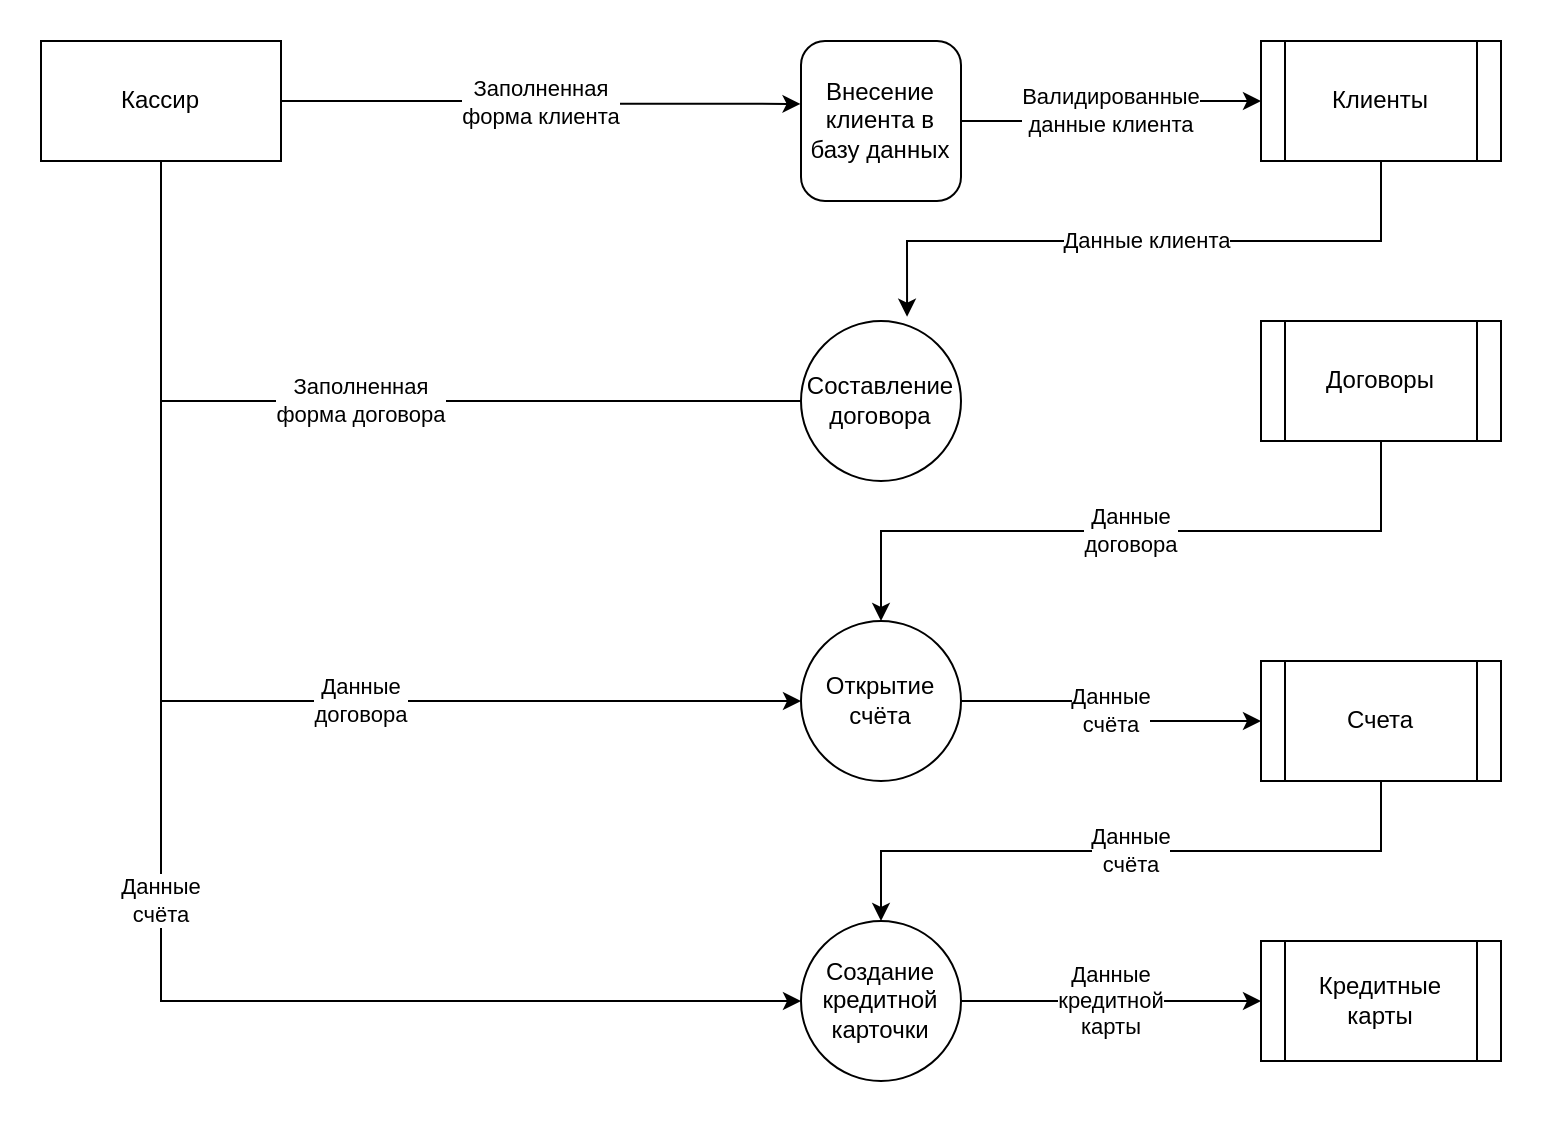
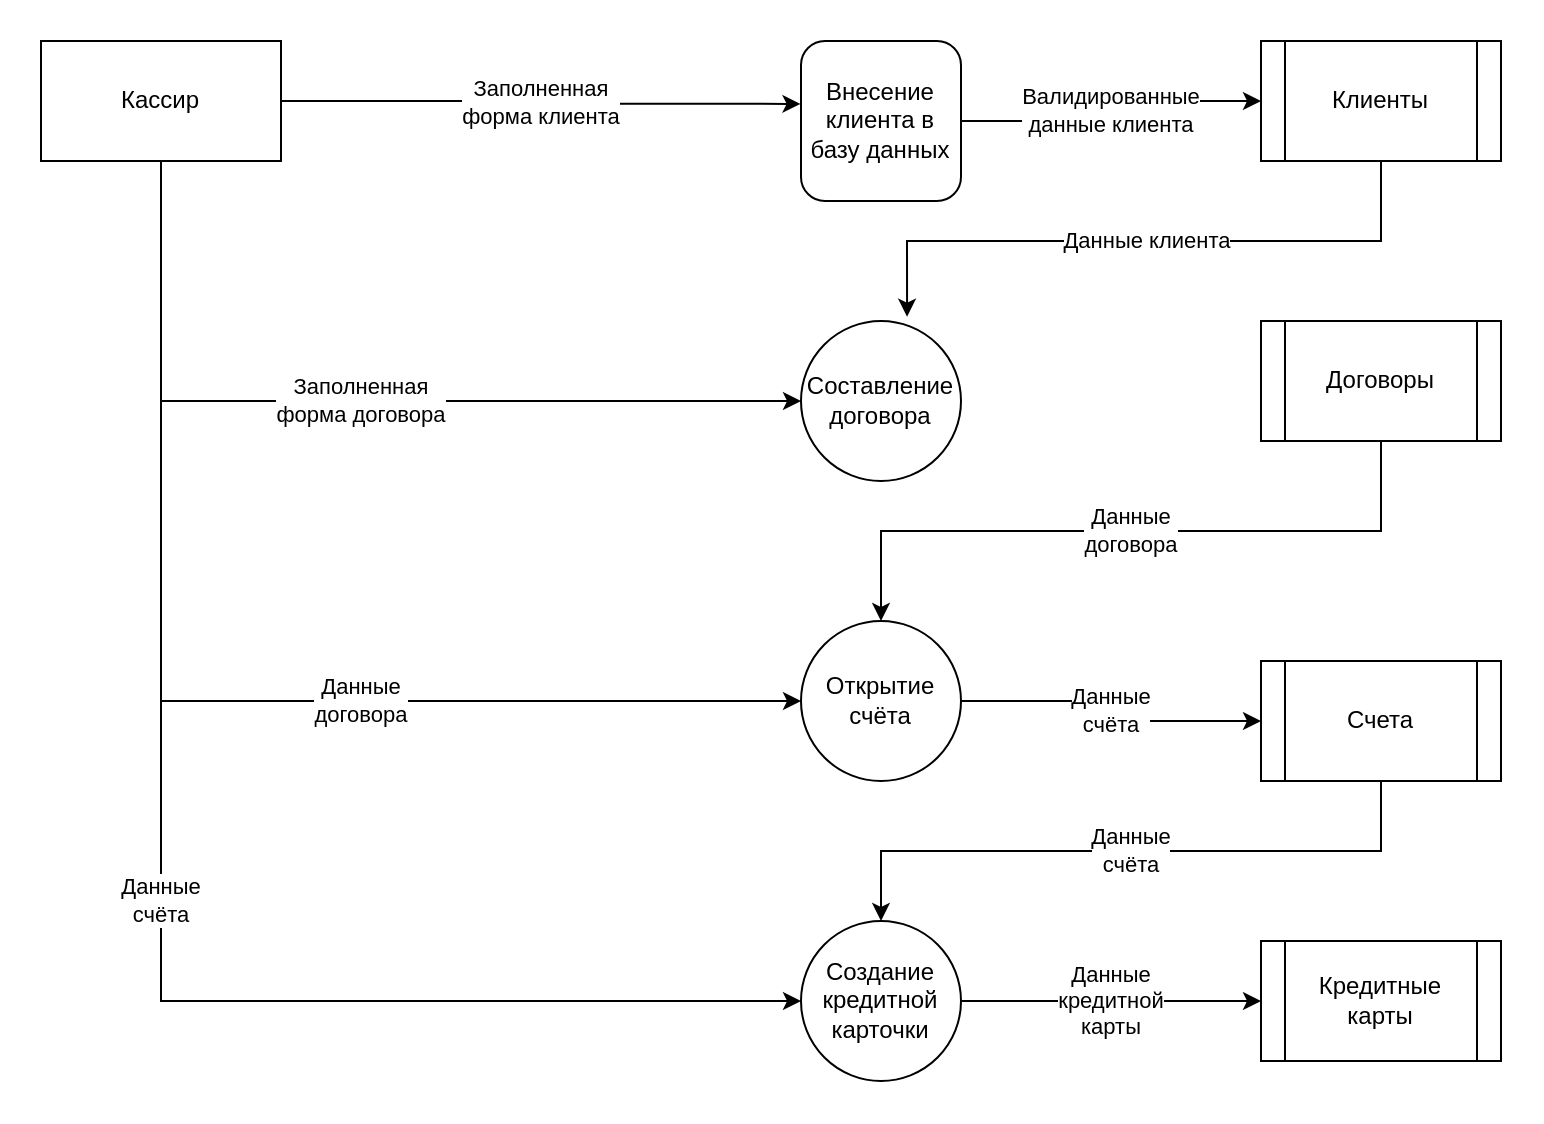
(791, 401) -> (786, 401)
